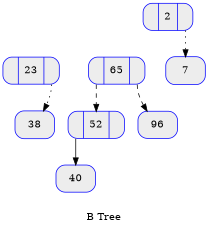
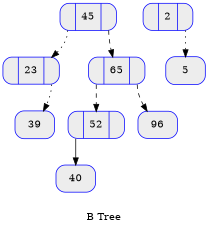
none -> (88, 17)
(186, 71) -> (186, 71)
(35, 125) -> (35, 125)
